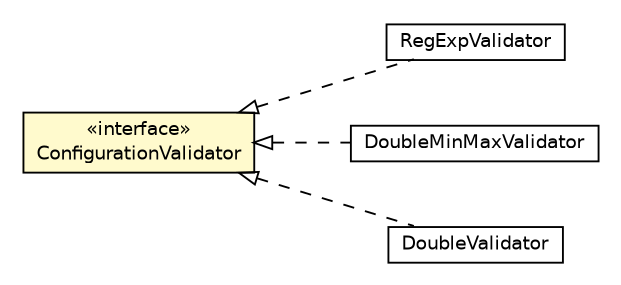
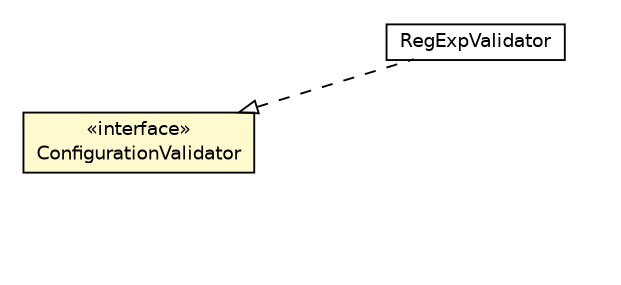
(475, 143) -> none
(475, 244) -> none
